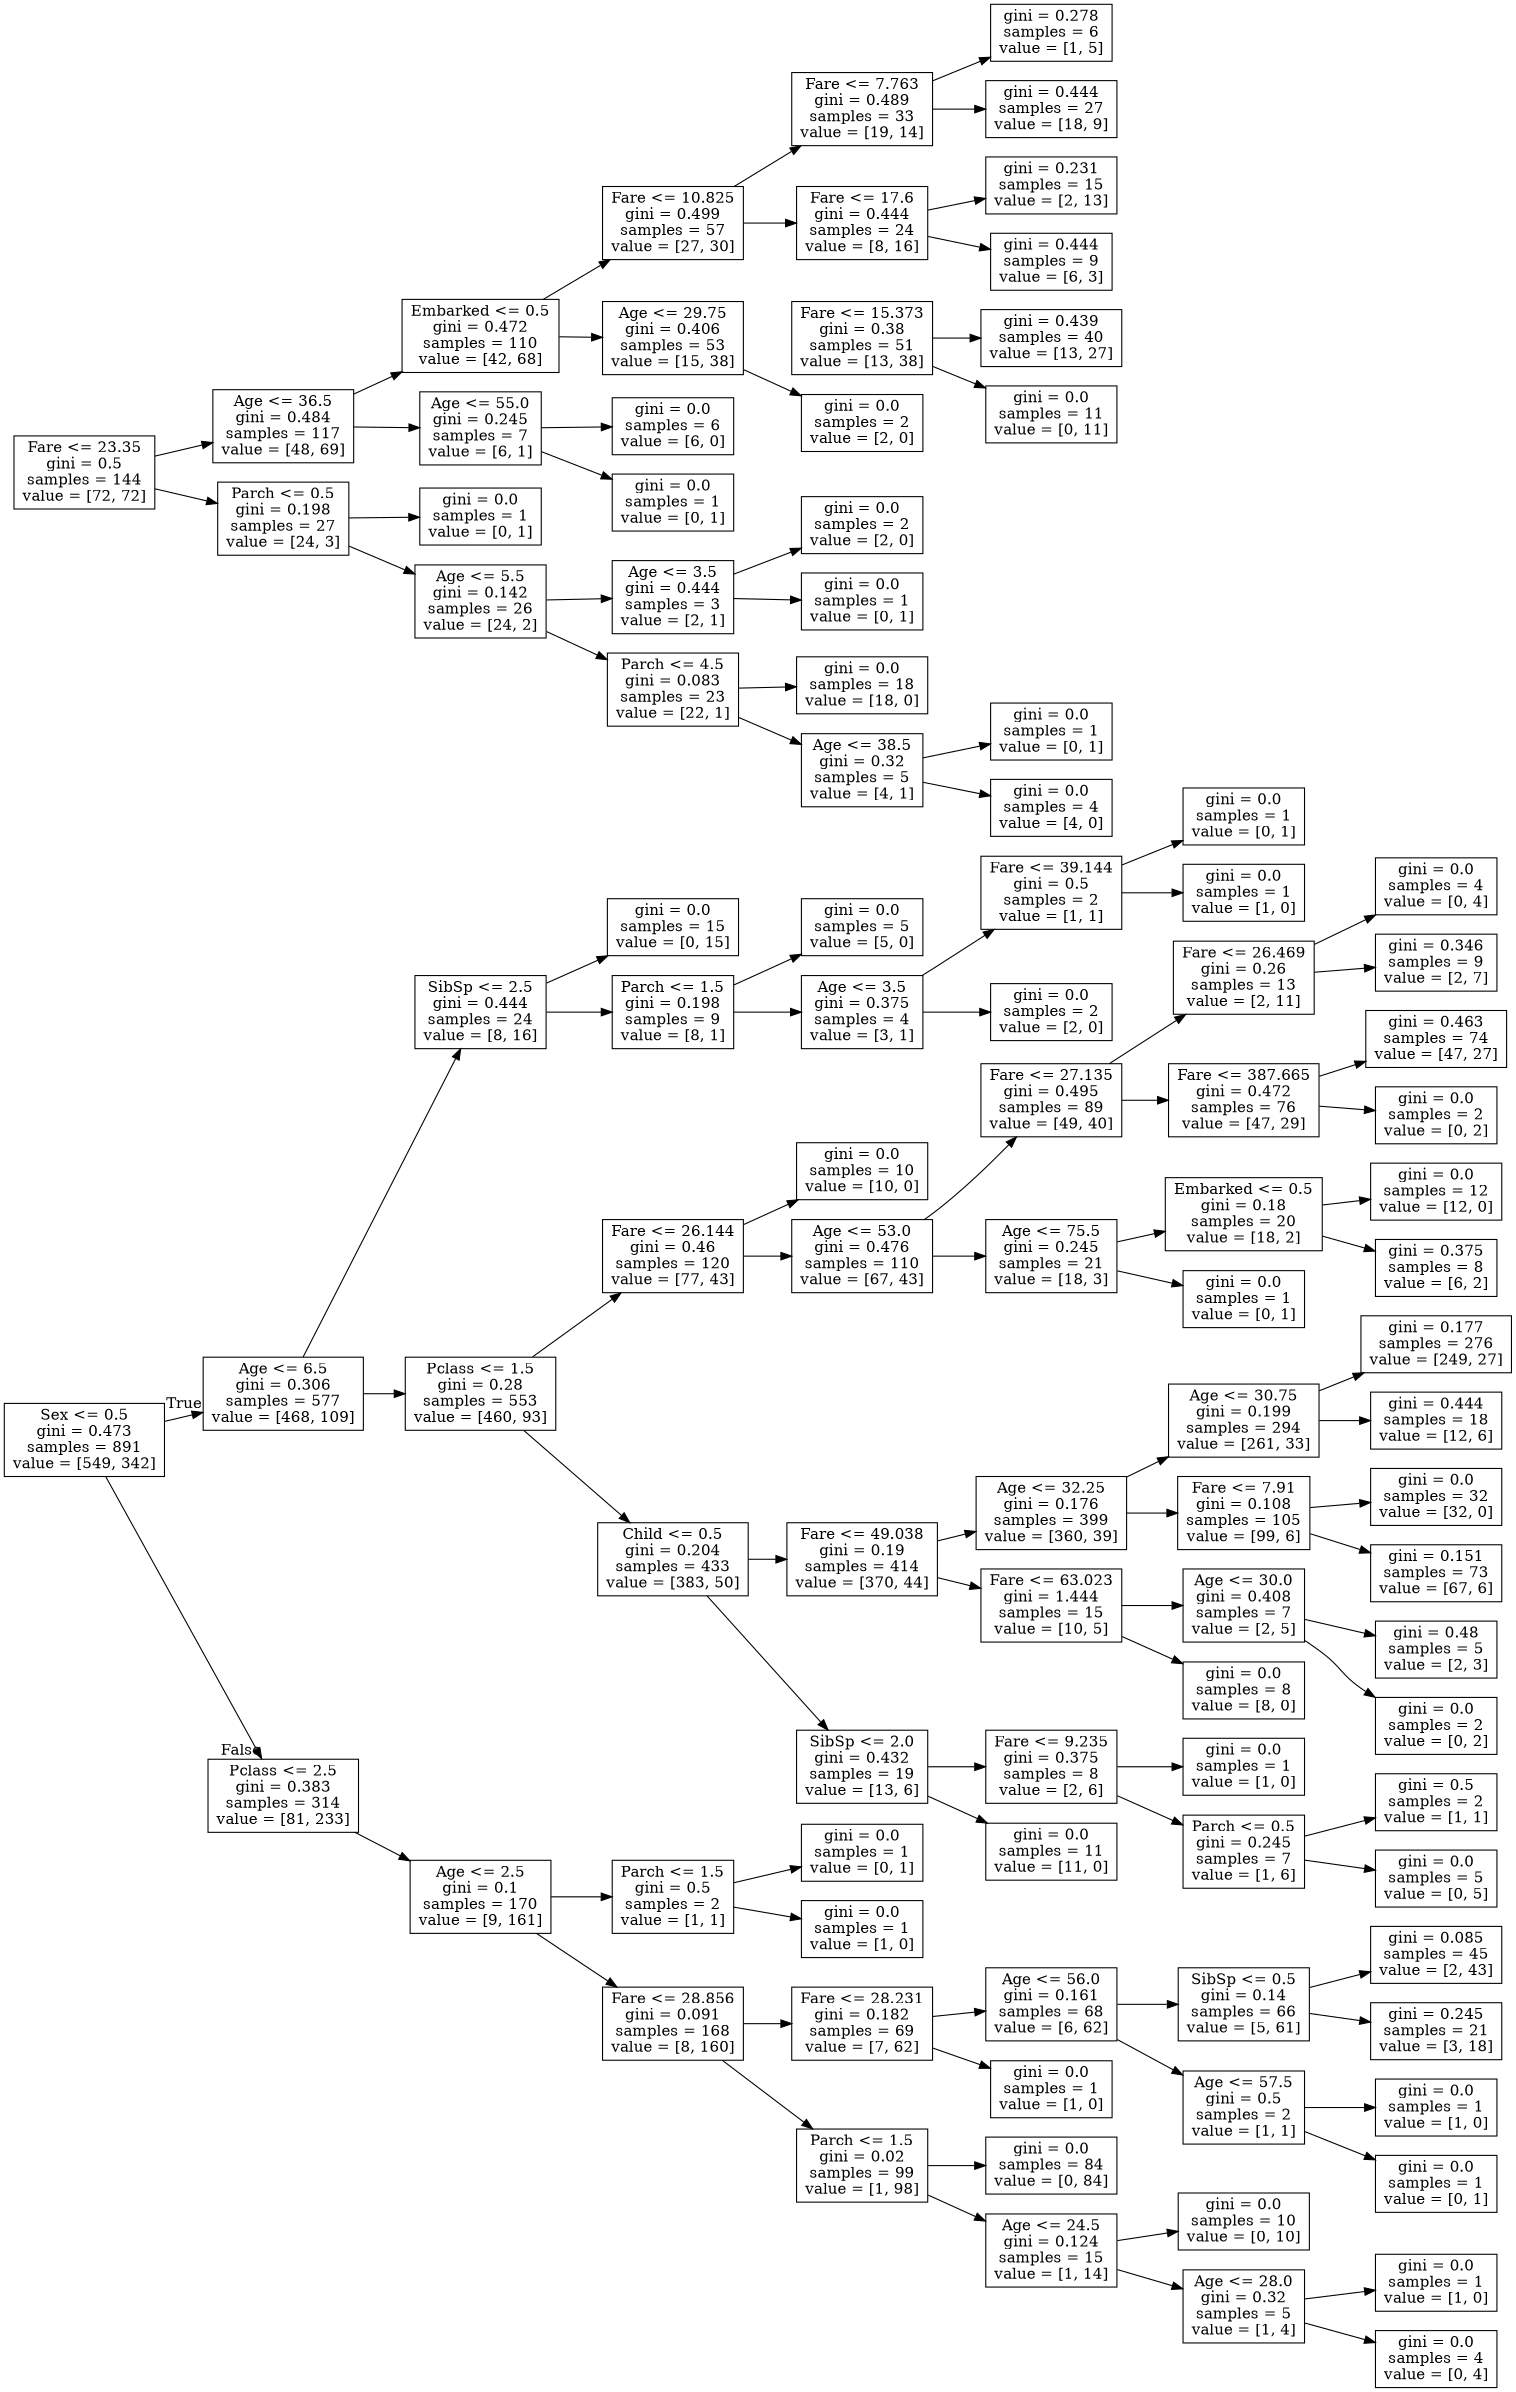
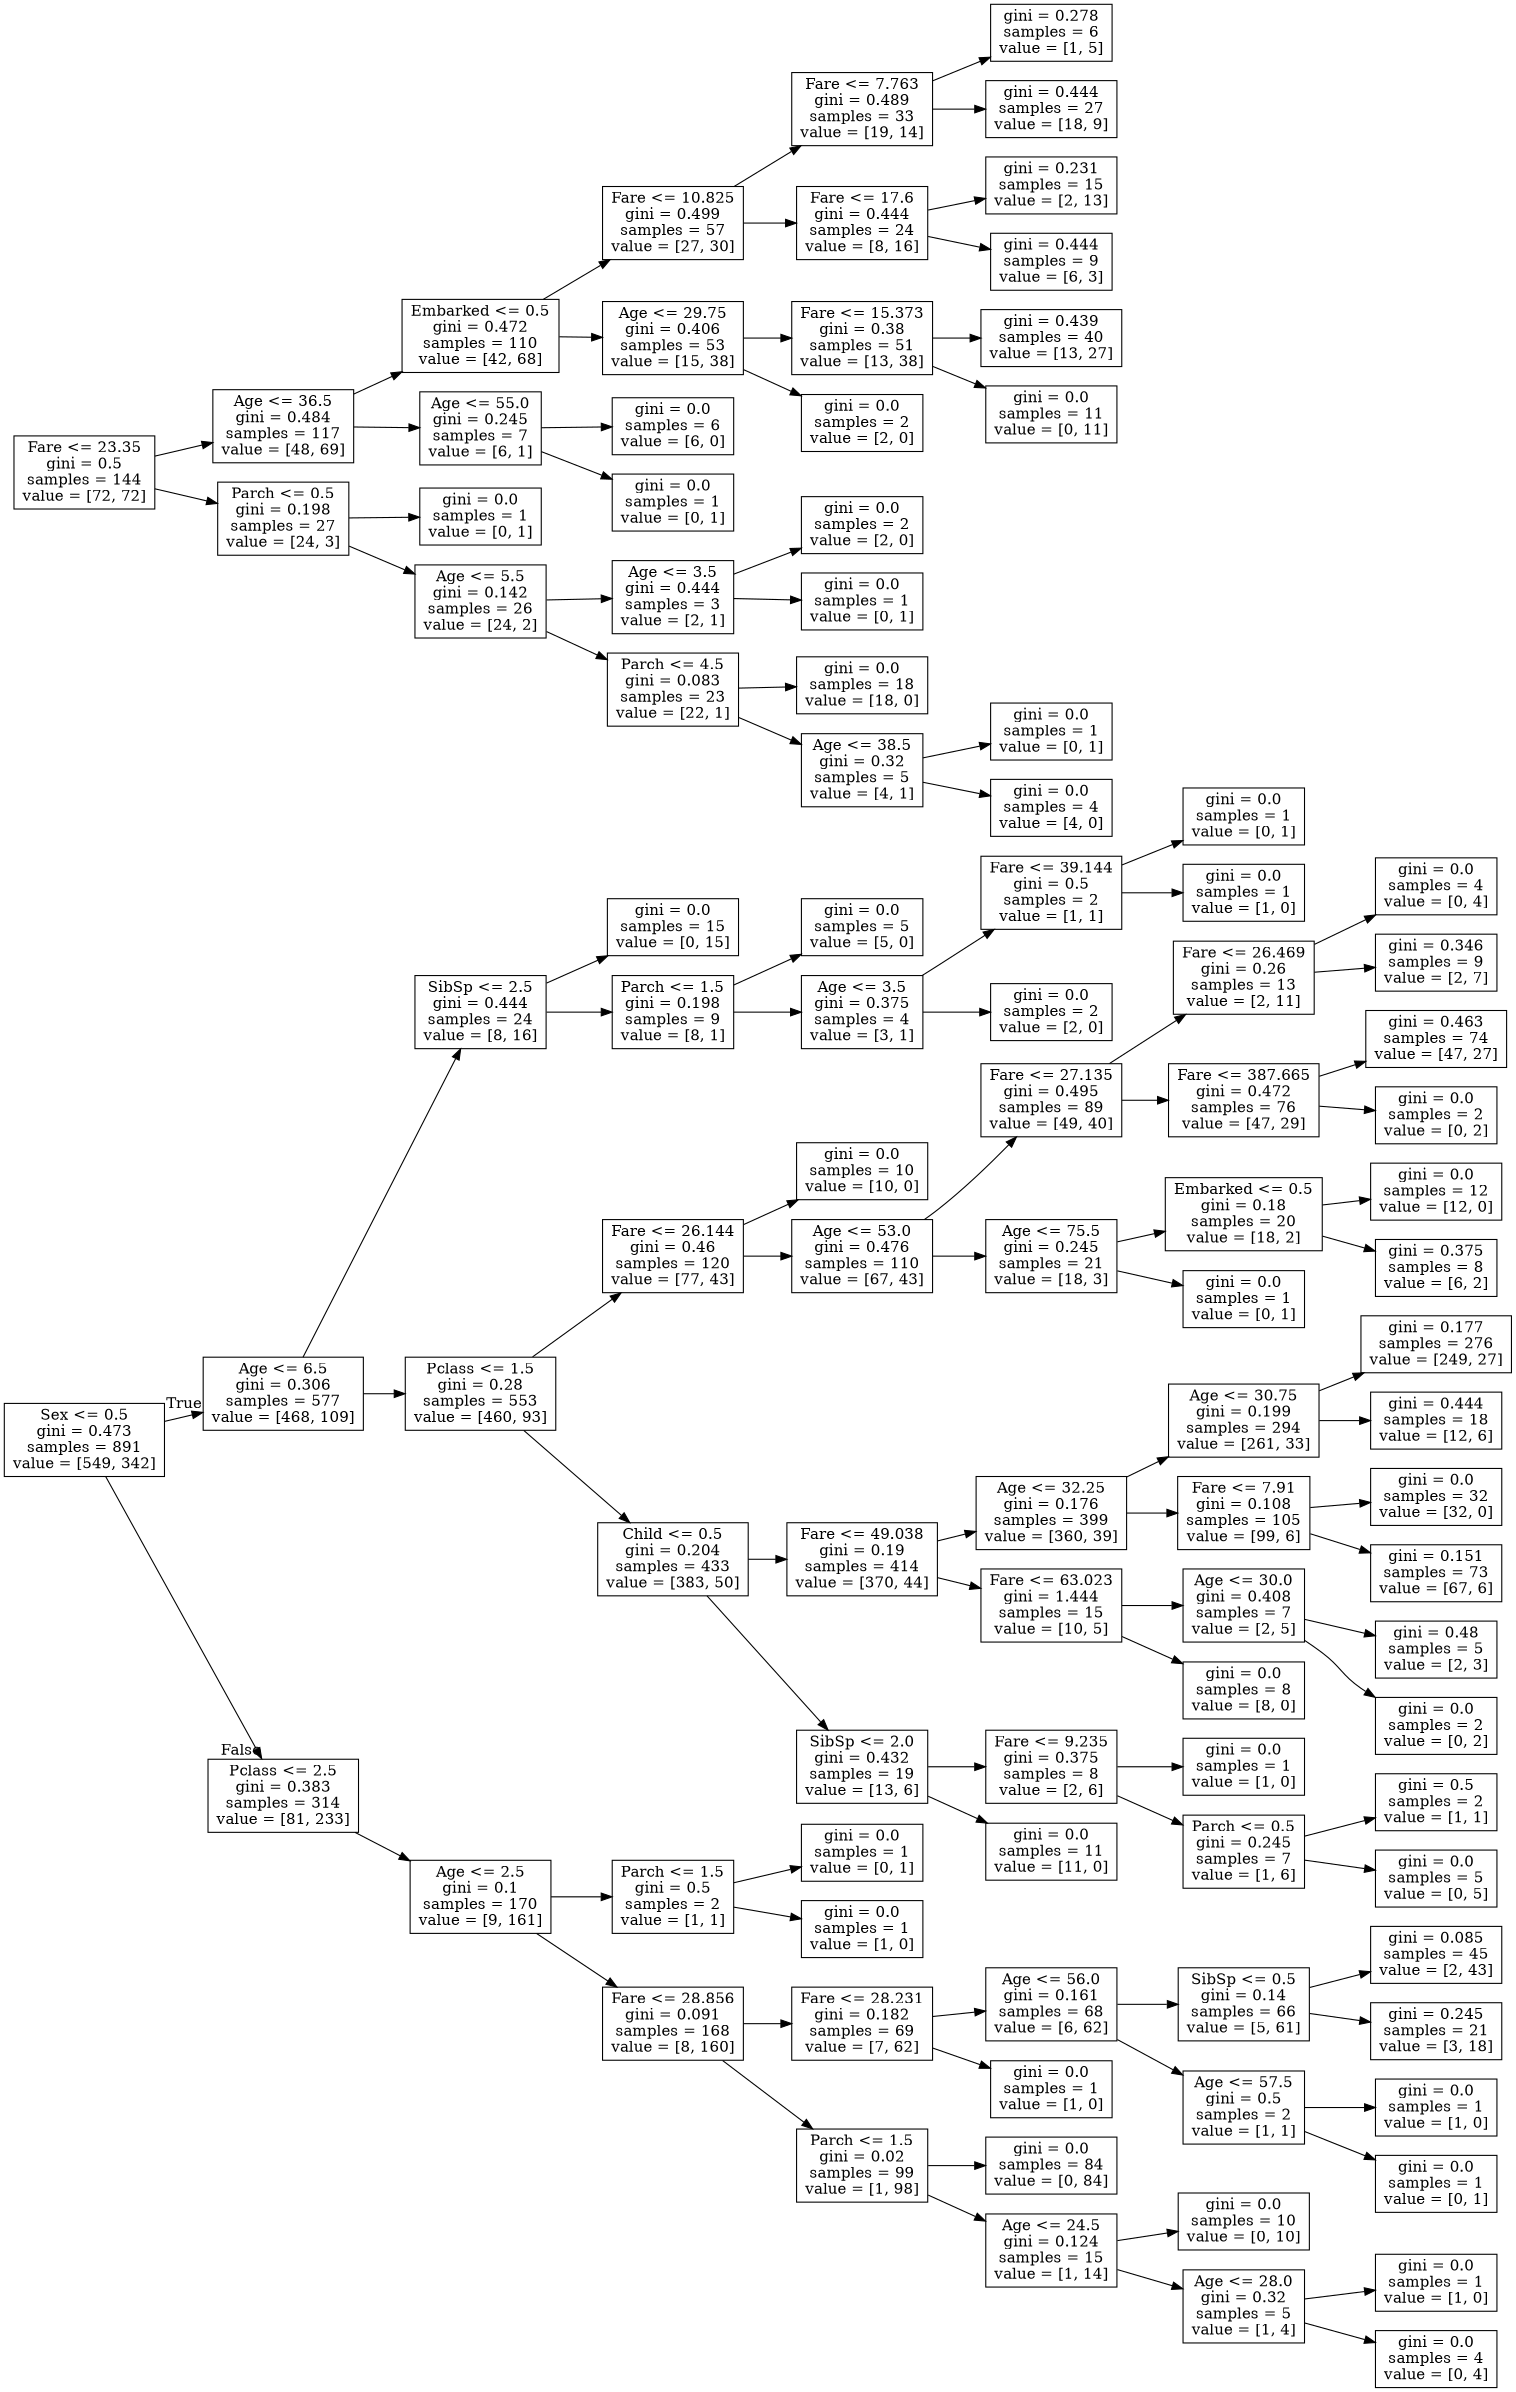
none -> (762, 338)
